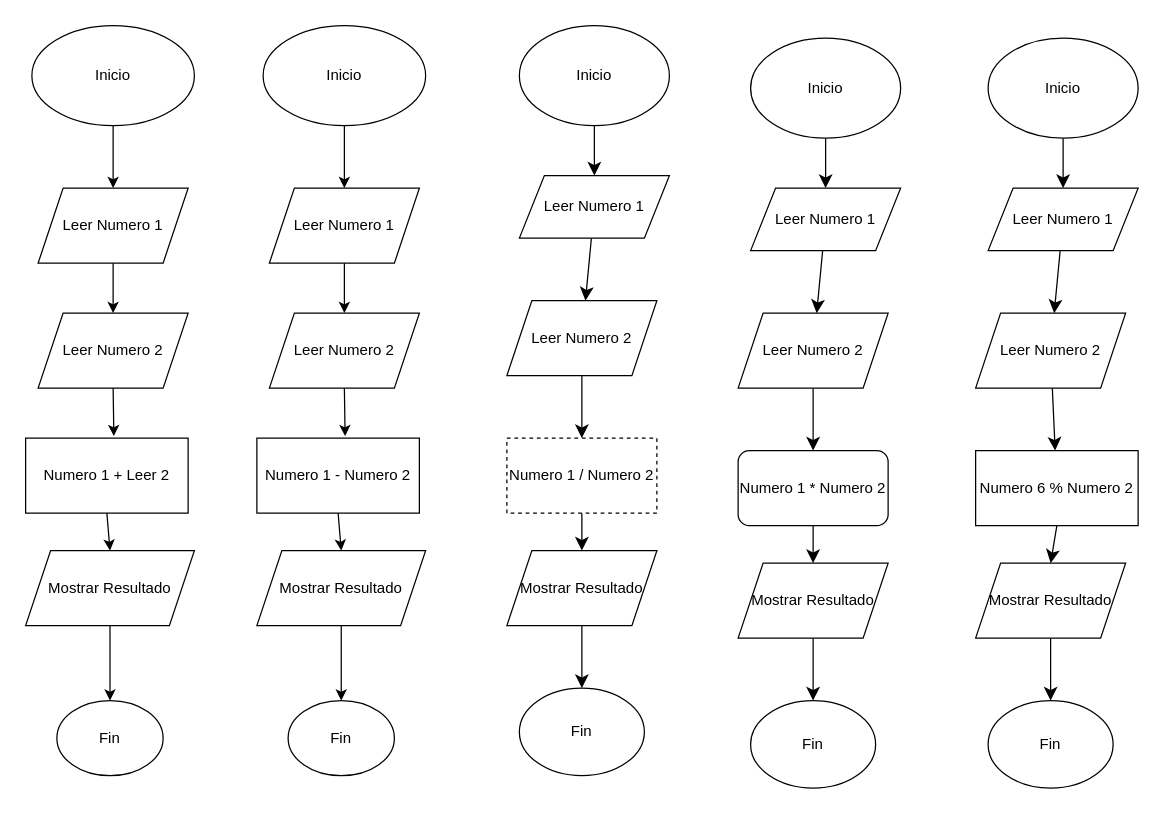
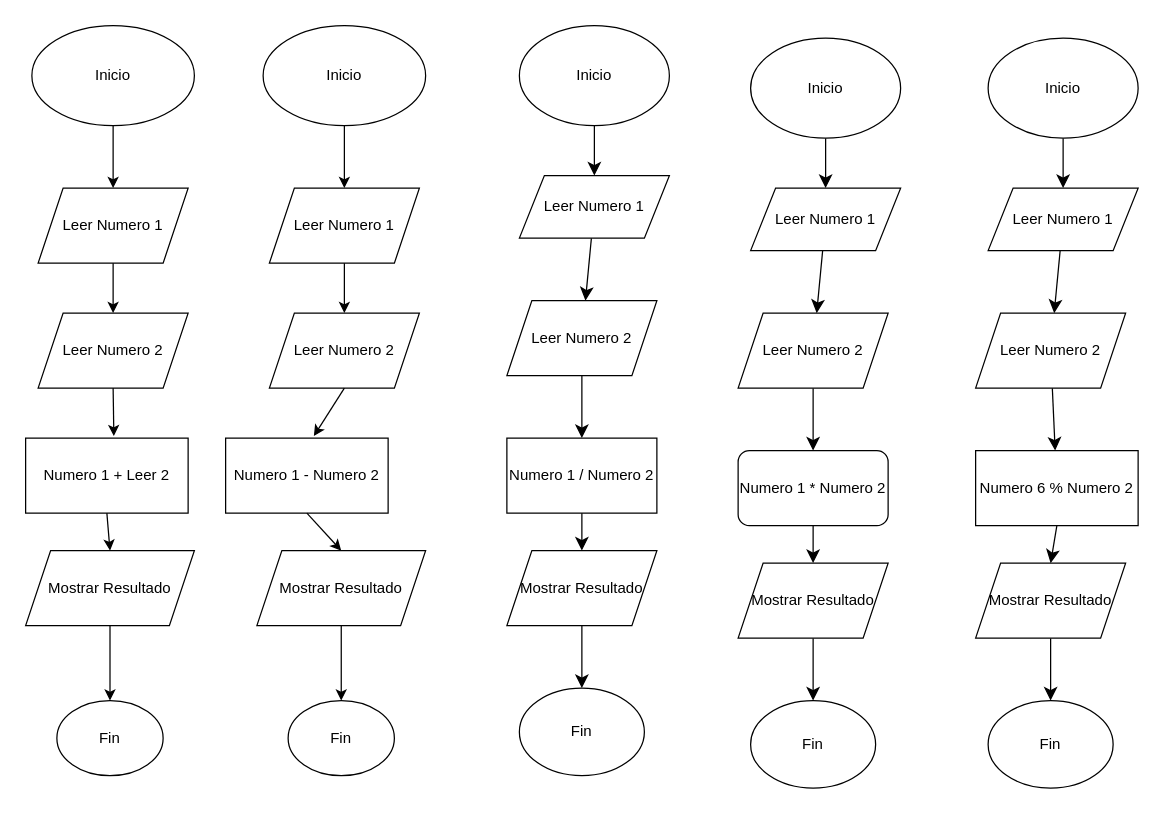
(338, 476) -> (307, 476)
(582, 476) -> (582, 476)
